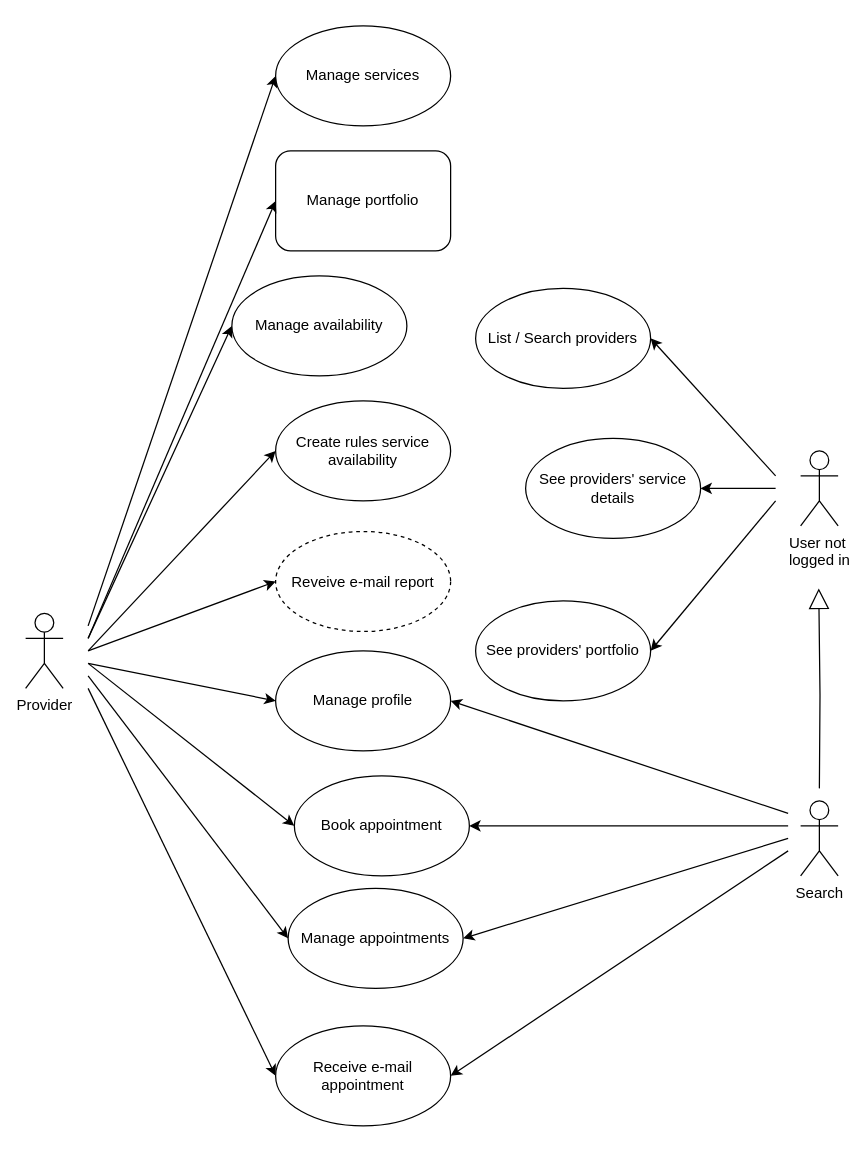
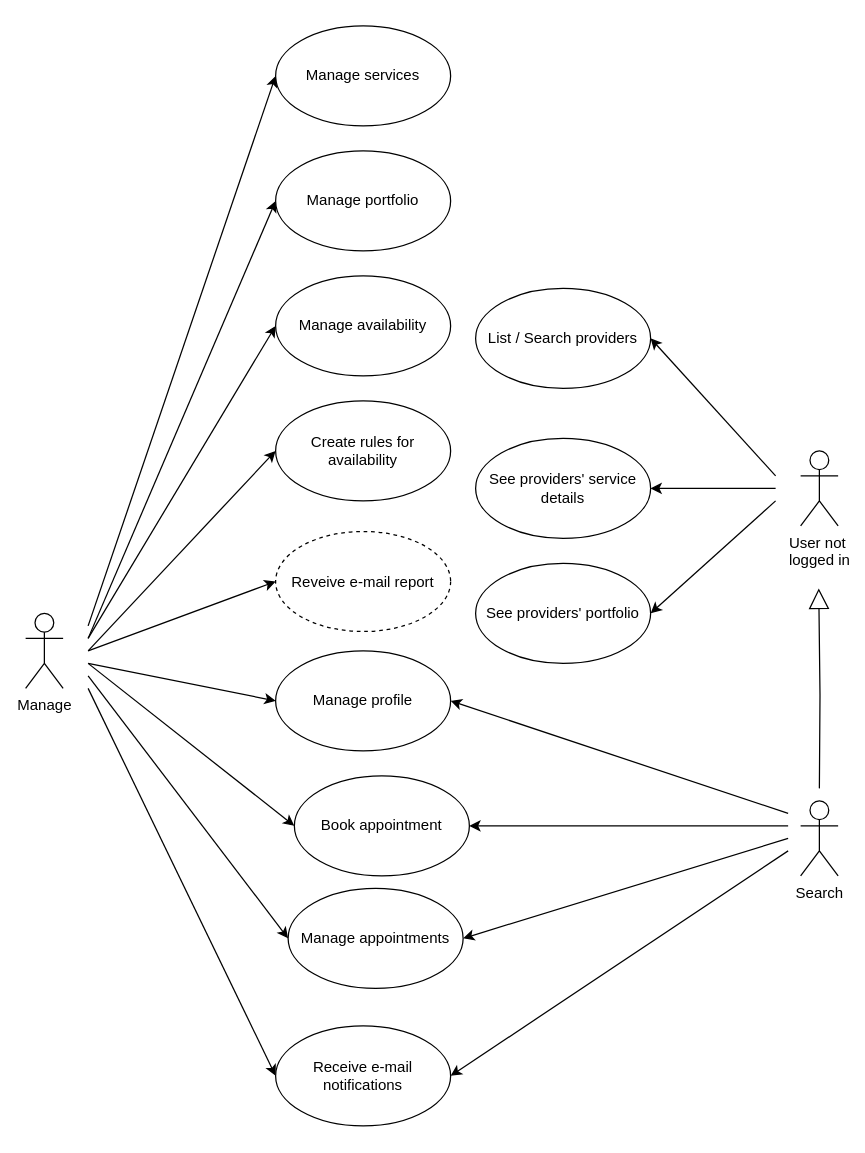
(363, 201) -> (363, 201)
(319, 326) -> (363, 326)
(363, 451) -> (363, 451)
(613, 488) -> (563, 488)
(563, 651) -> (563, 613)
(45, 706) -> (45, 706)
(363, 1076) -> (363, 1076)
